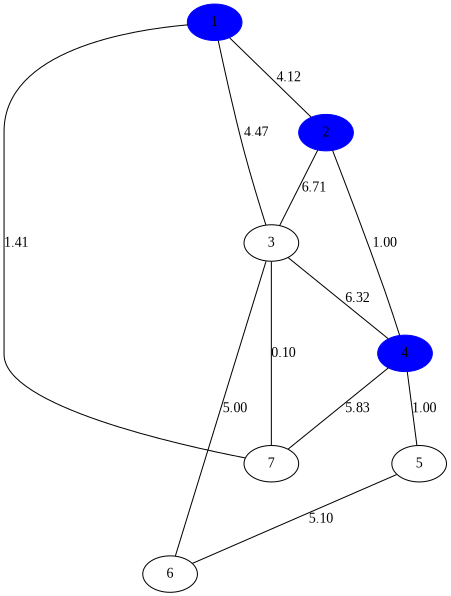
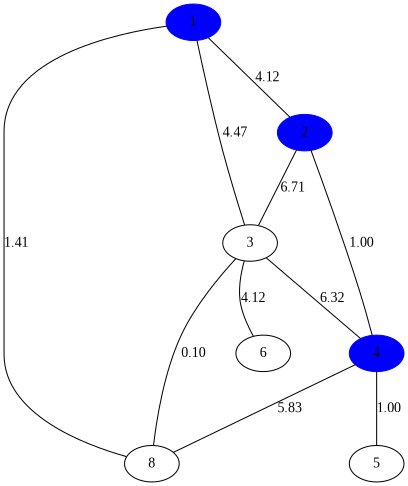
(235, 409) -> (254, 298)
(271, 464) -> (152, 464)
(295, 519) -> none
